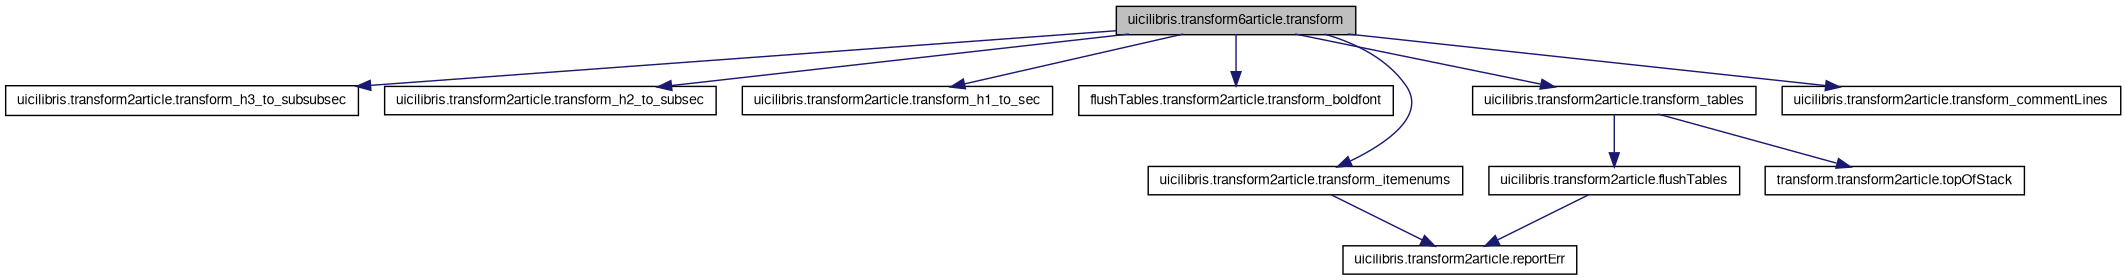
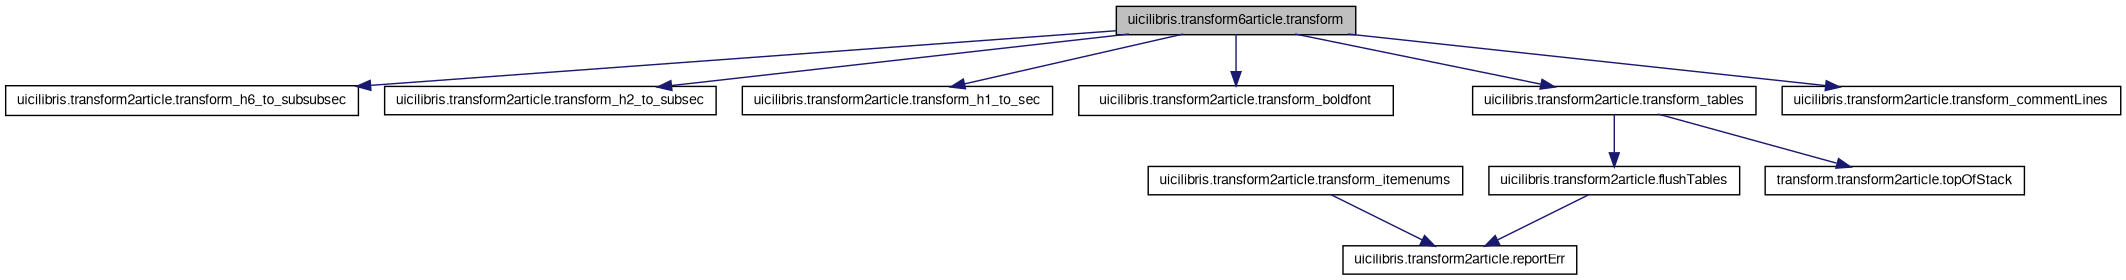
(1408, 89) -> none
(182, 101) -> (182, 101)
(1236, 101) -> (1236, 101)
